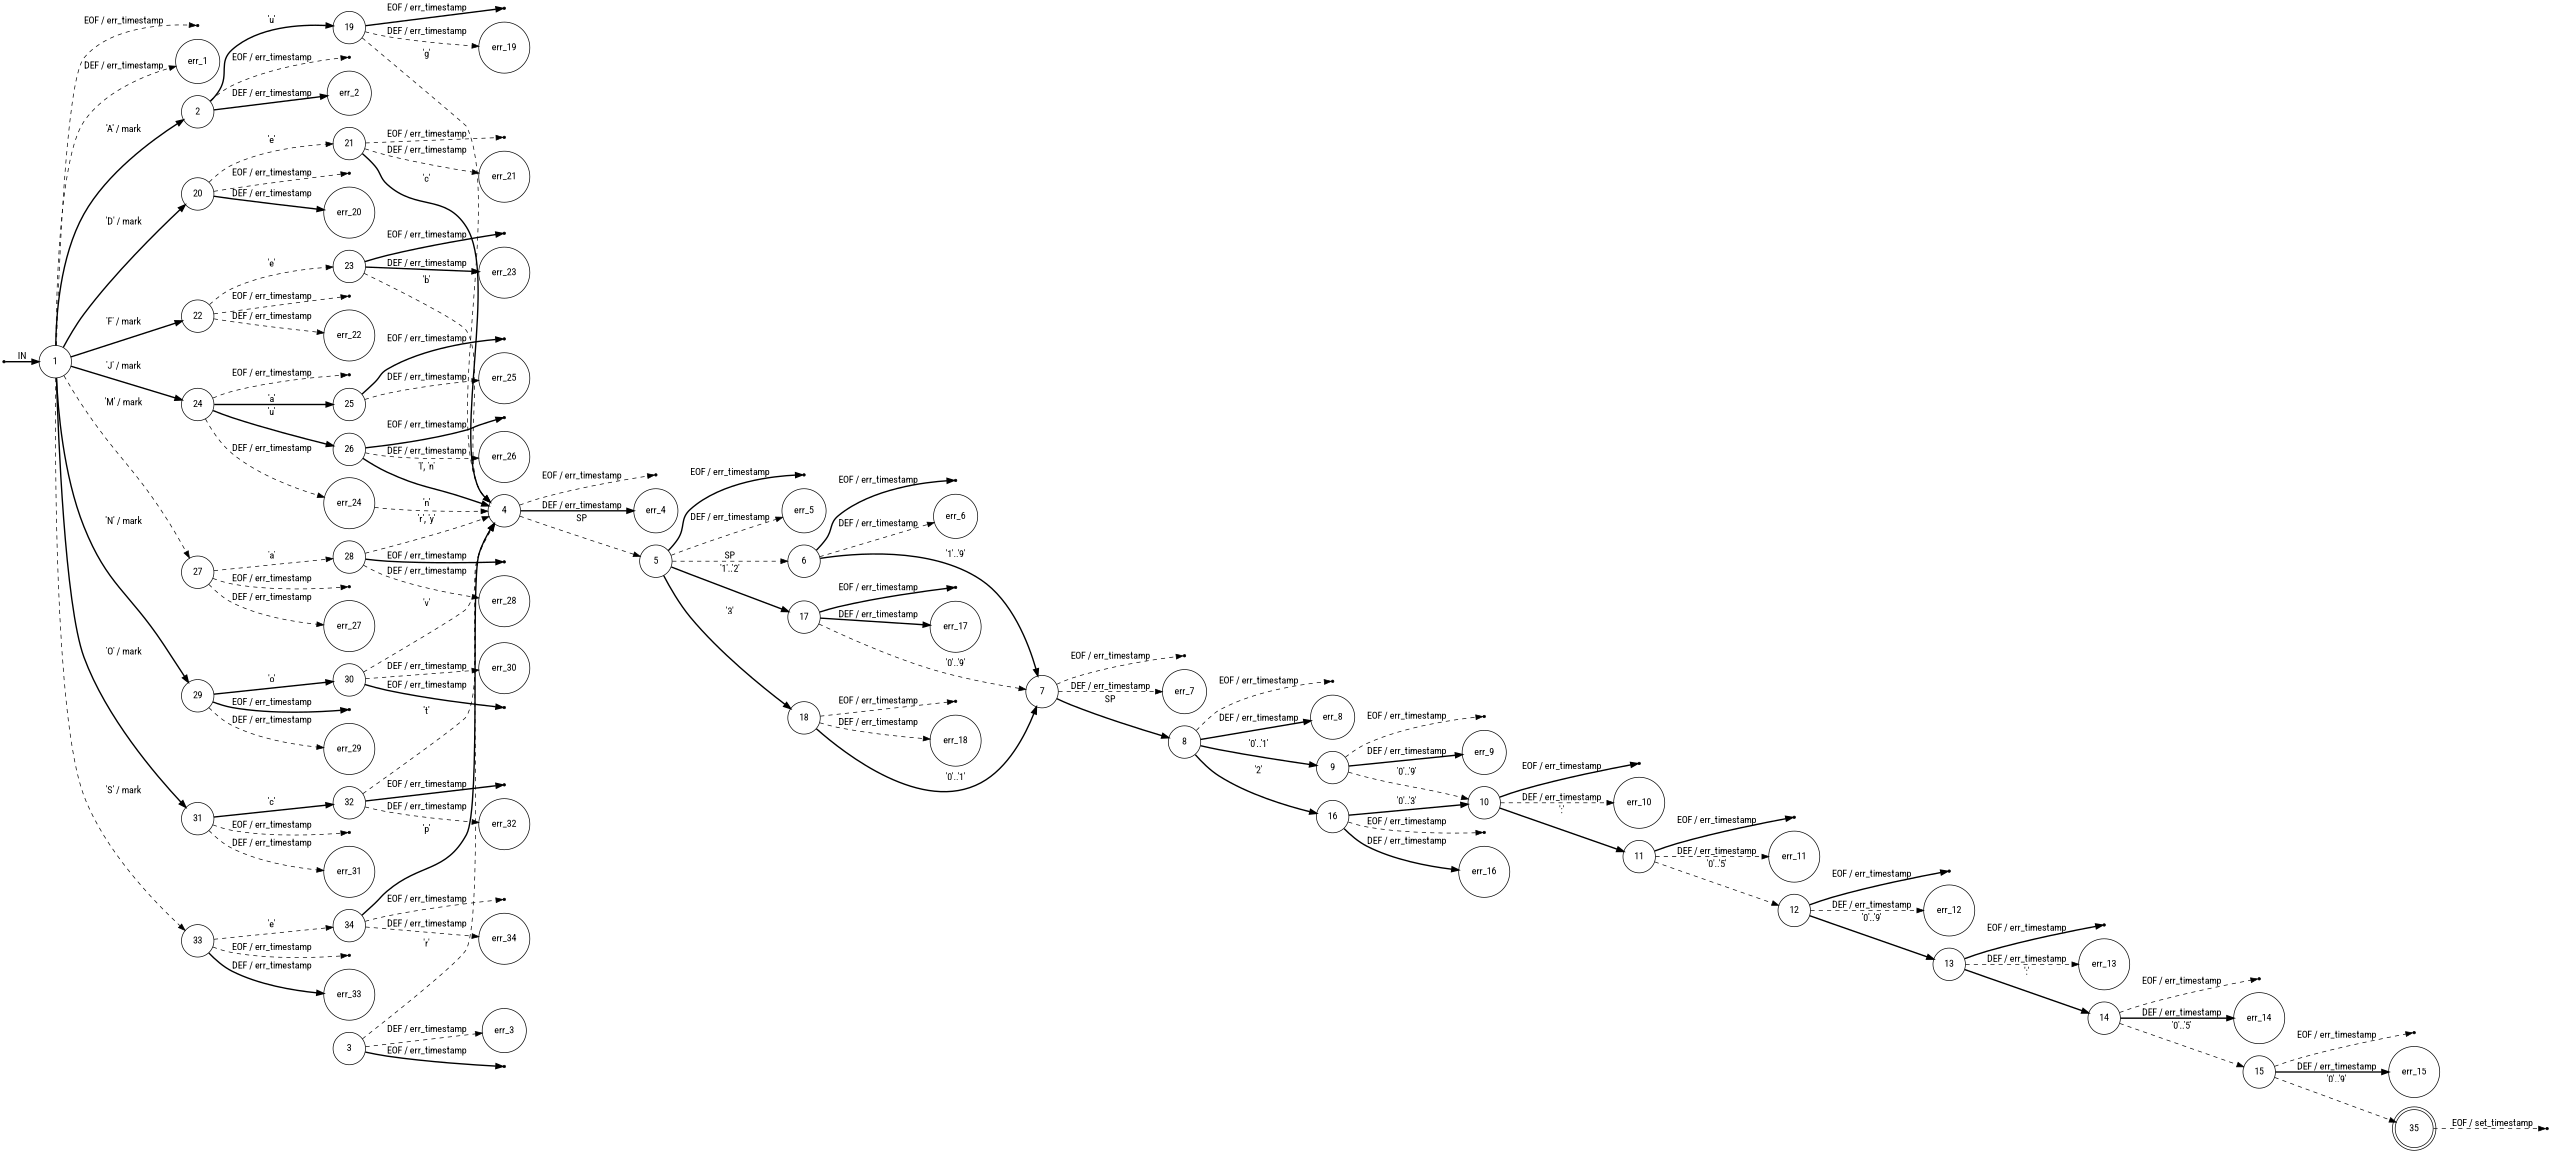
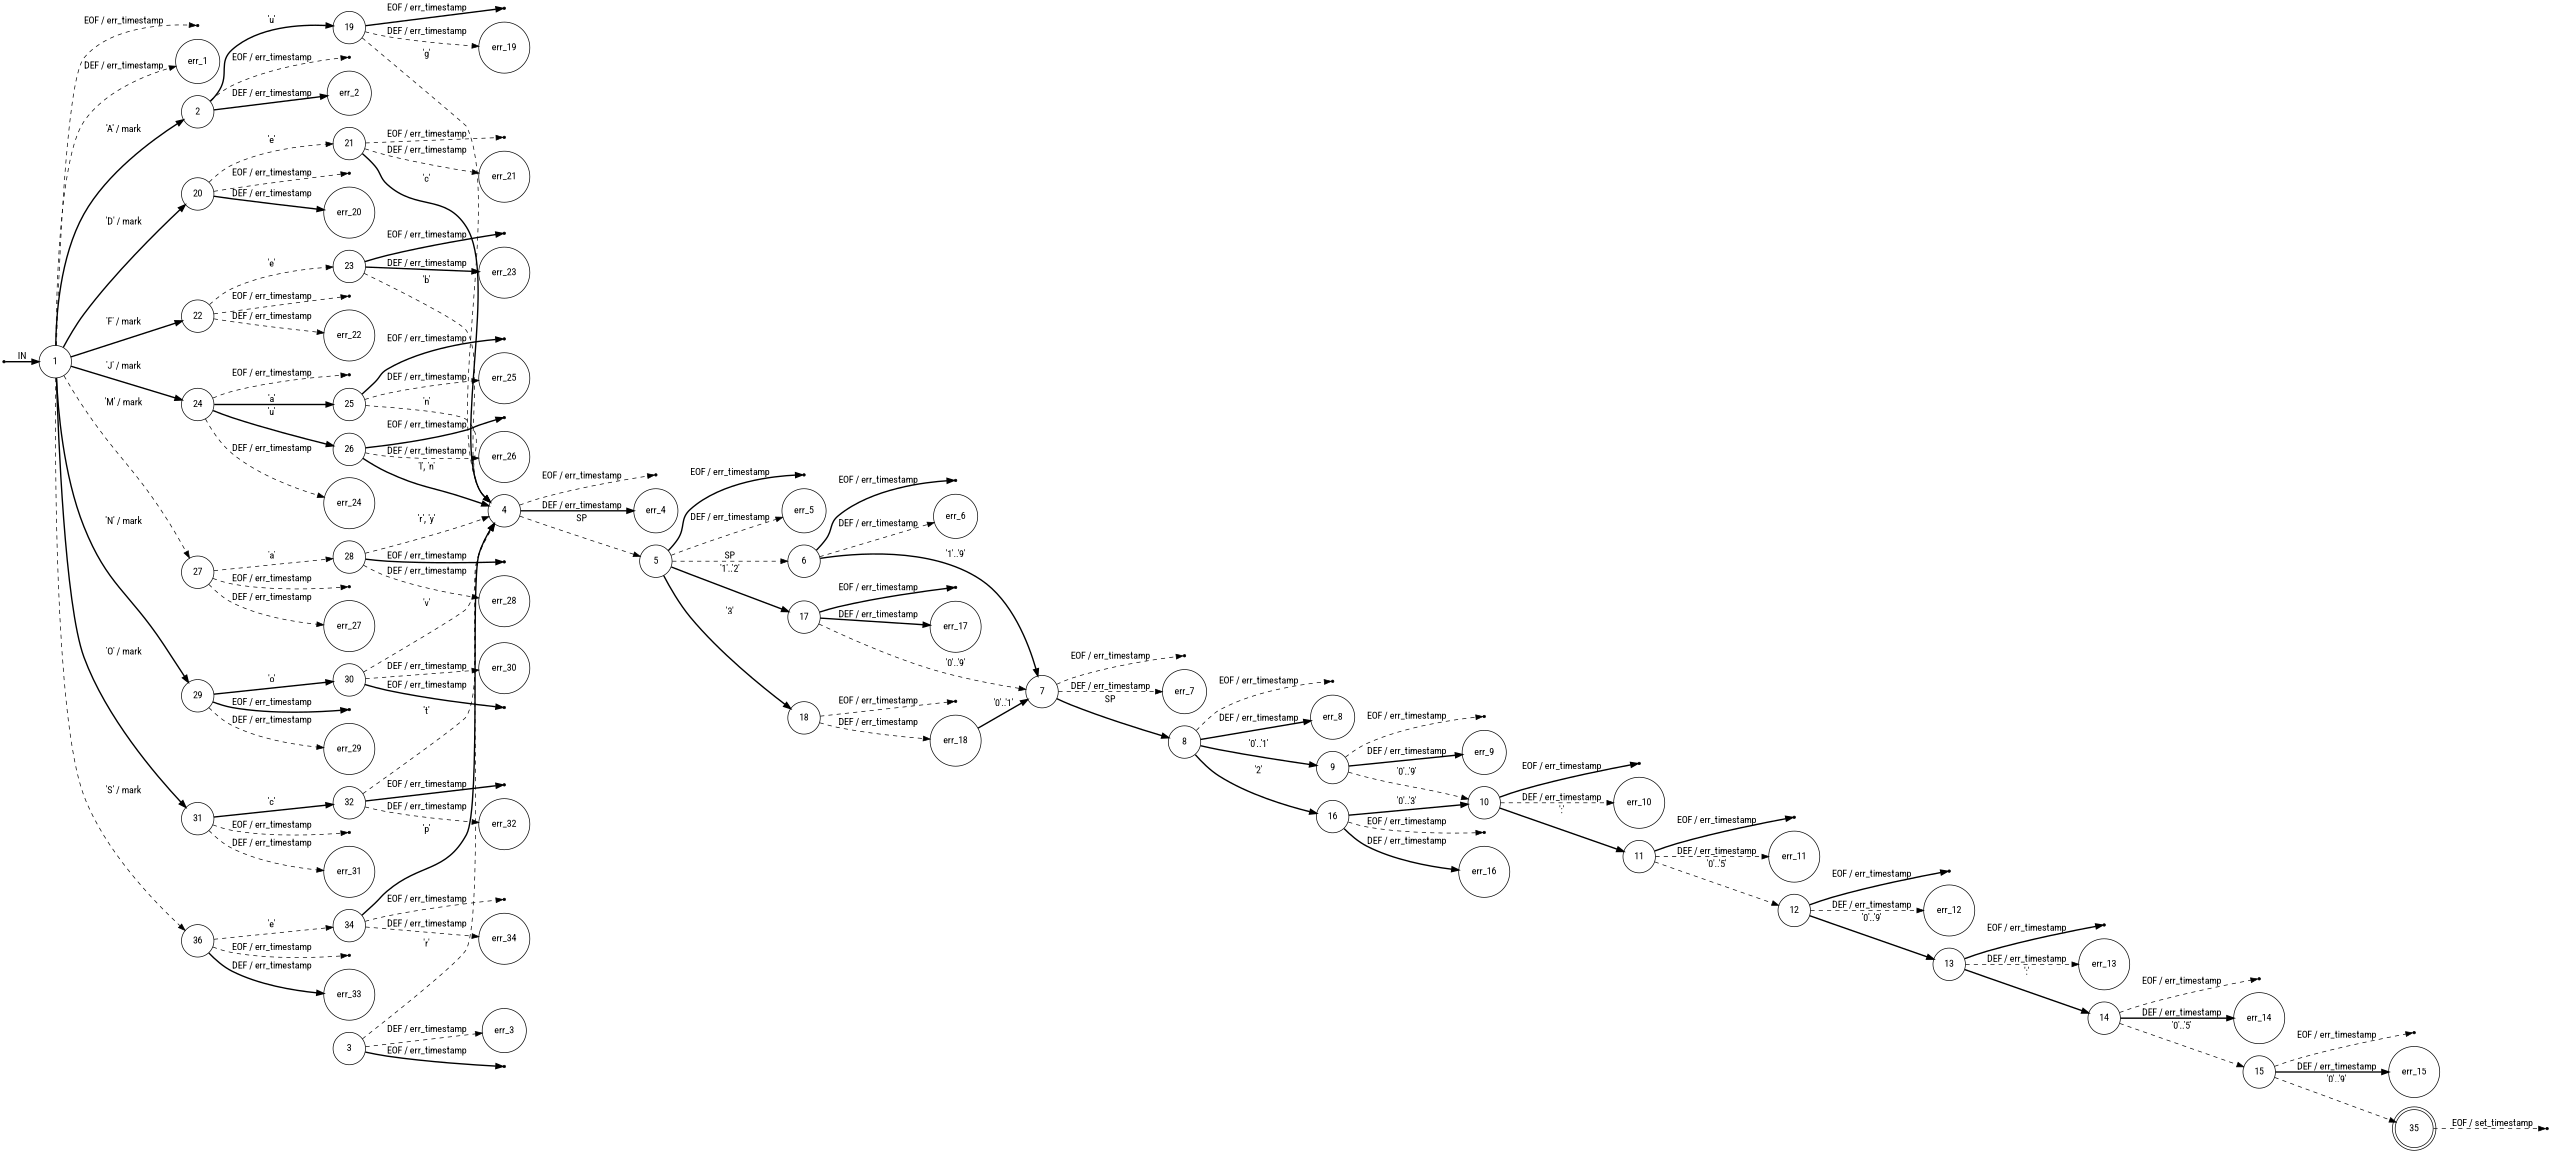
(428, 511) -> (458, 416)
(935, 791) -> (1000, 716)
(198, 941) -> (198, 941)
